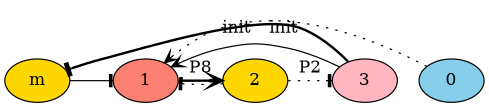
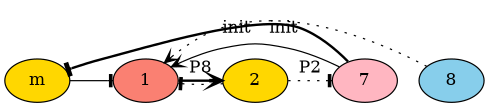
(365, 81) -> (365, 81)
(452, 81) -> (452, 81)
